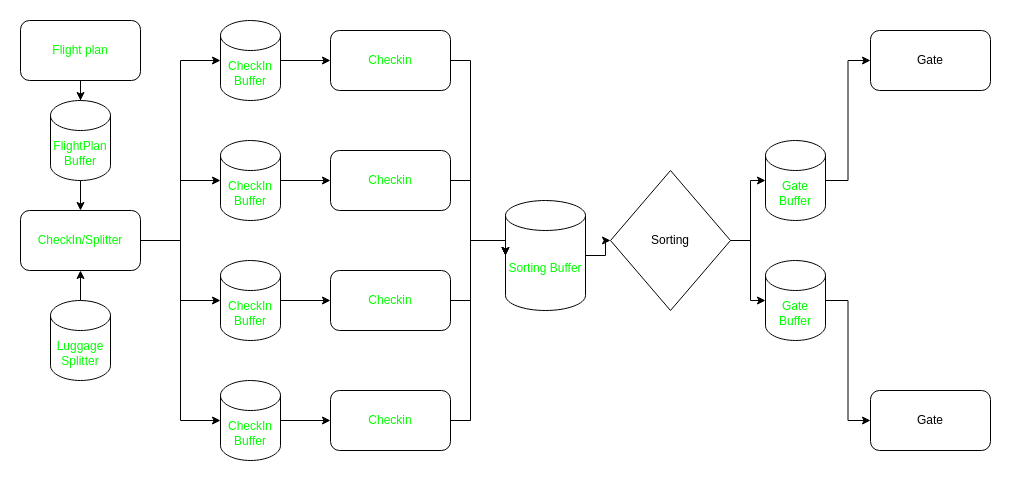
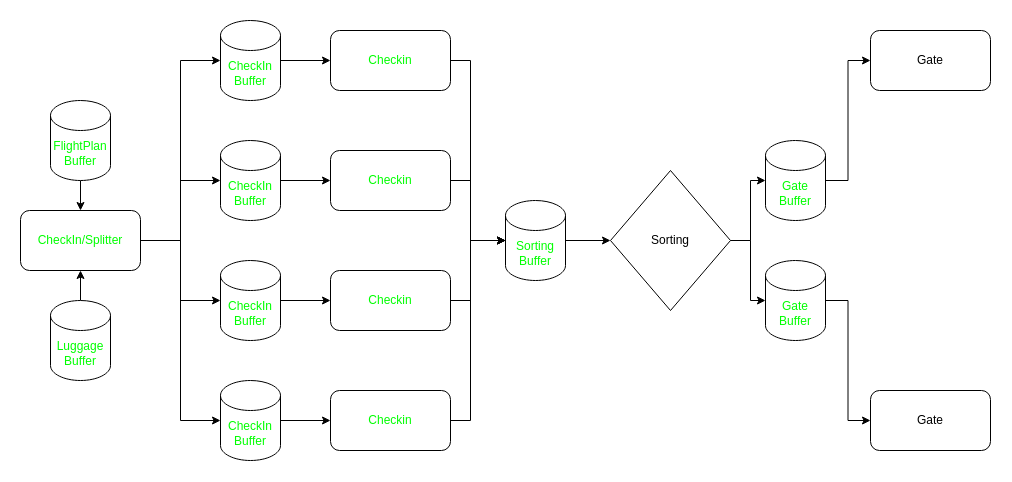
(81, 51) -> none
(81, 95) -> none
(546, 256) -> (536, 241)
(81, 354) -> (81, 354)
